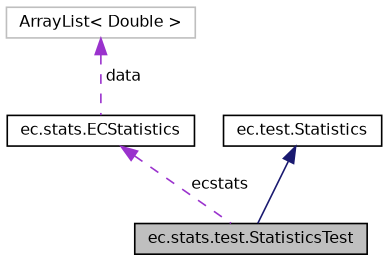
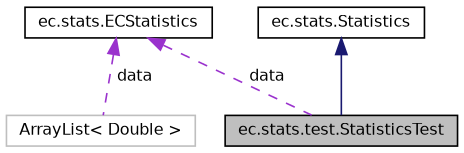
(101, 85) -> (108, 85)
(303, 131) -> (341, 23)
(218, 185) -> (265, 77)
